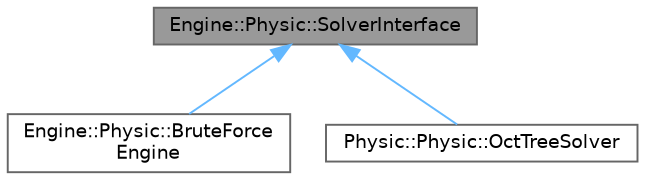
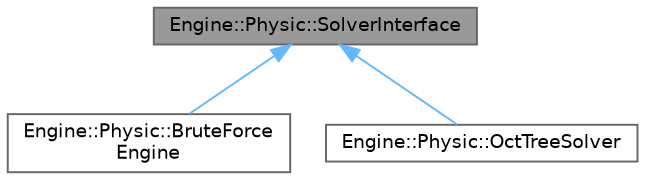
(482, 143) -> (482, 143)
